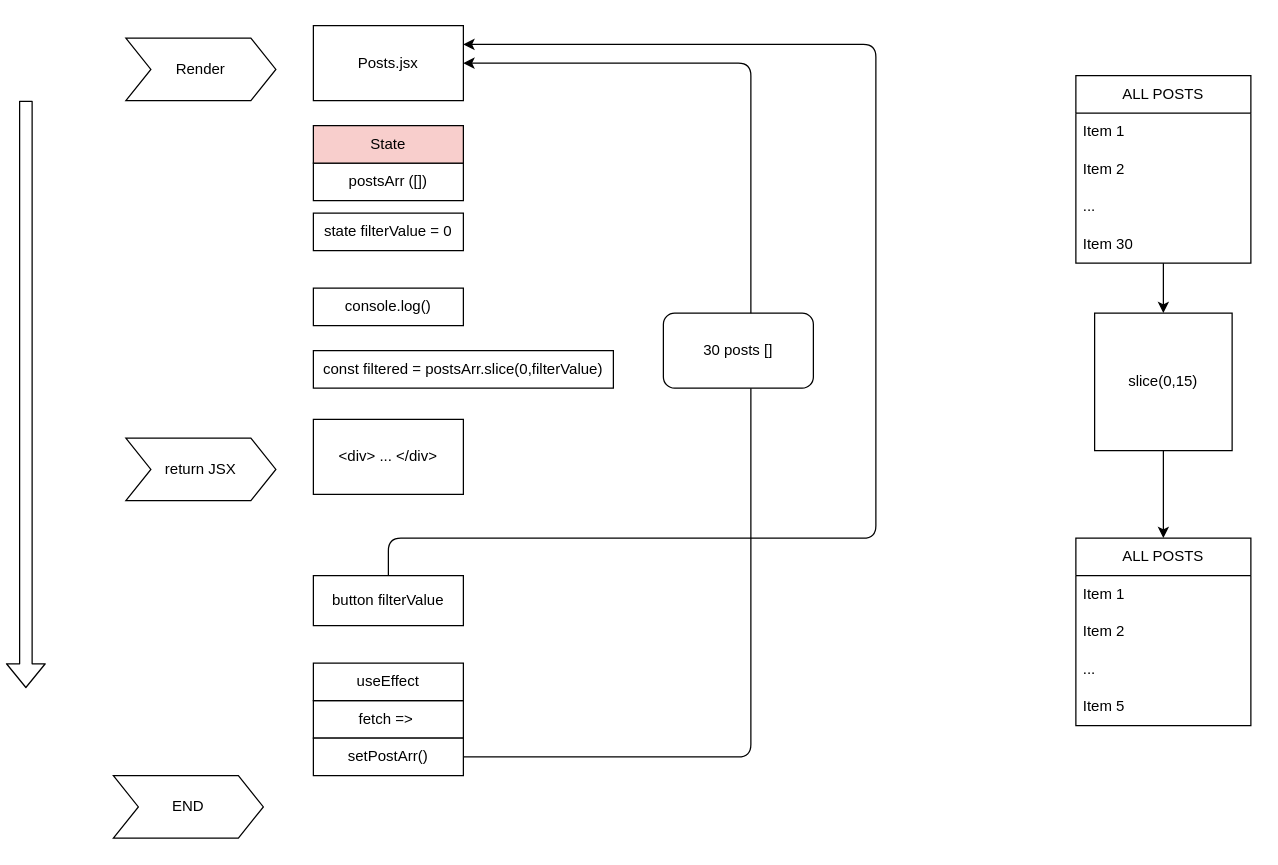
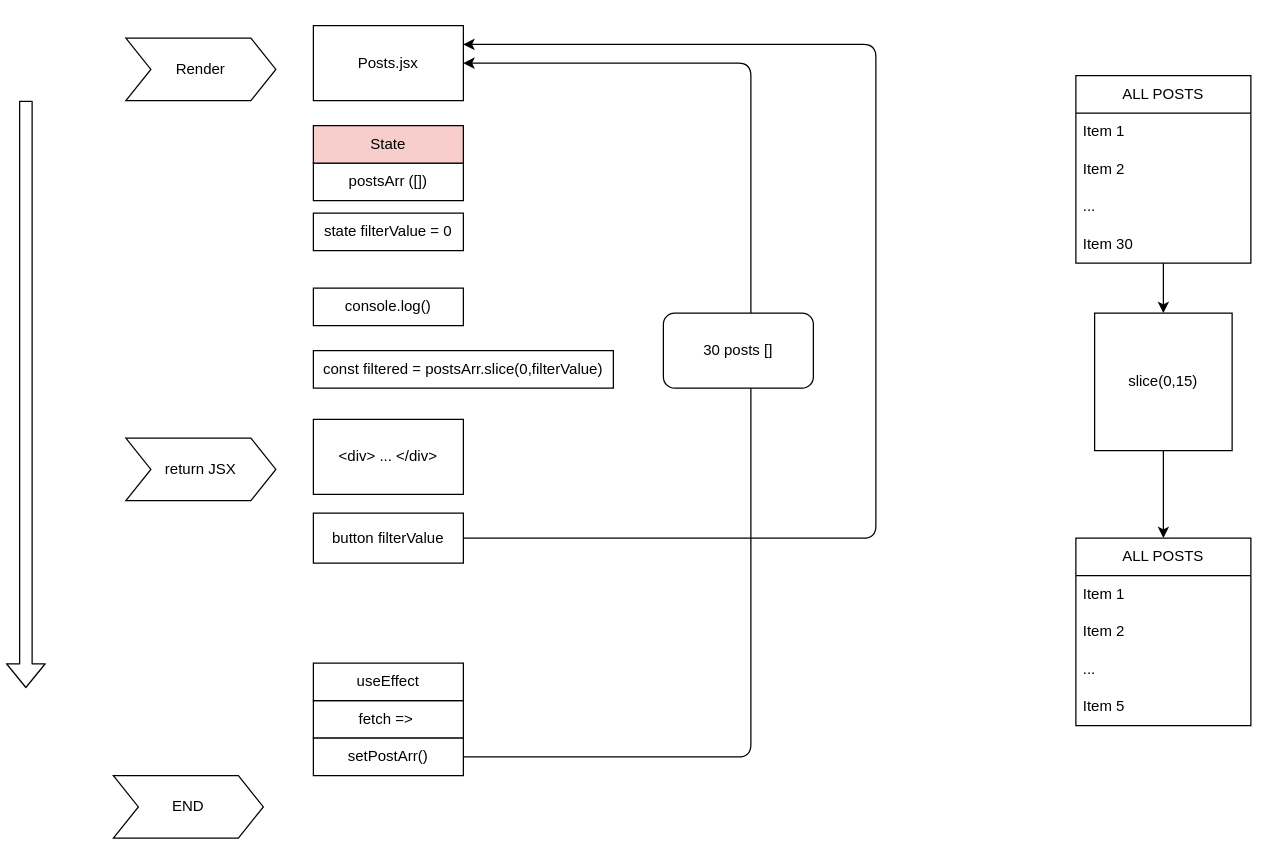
(388, 601) -> (388, 538)
